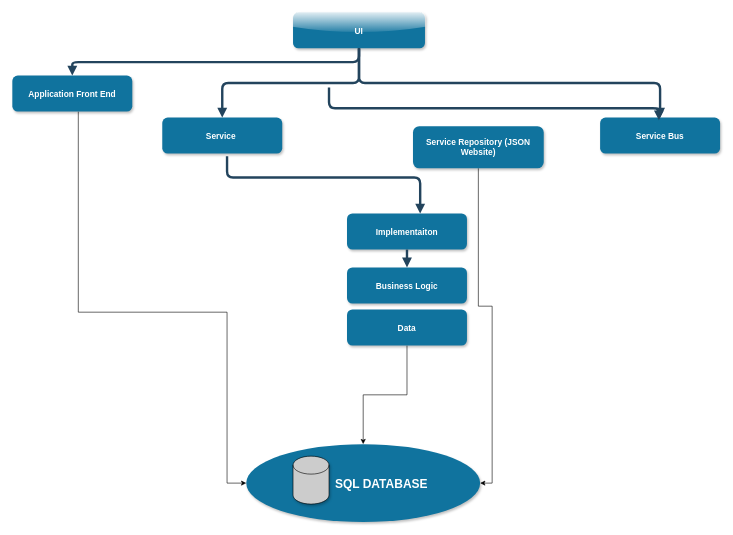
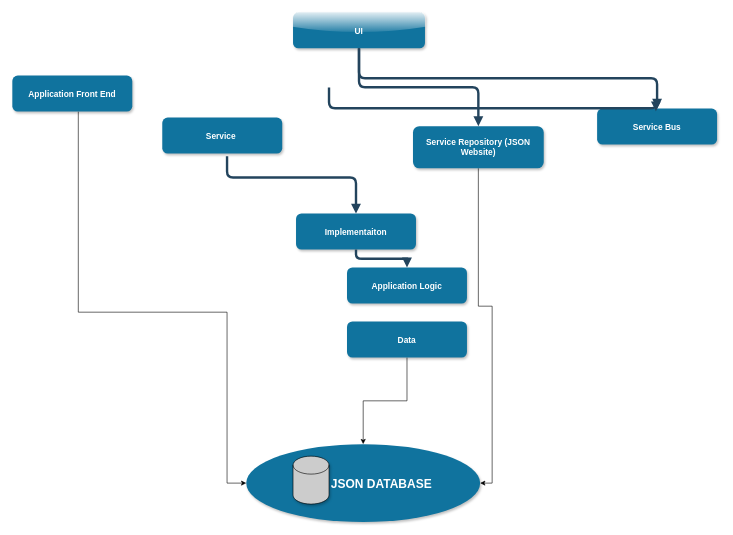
(212, 62) -> none
(280, 83) -> (431, 87)
(660, 136) -> (657, 127)
(407, 232) -> (356, 232)
(407, 286) -> (407, 286)
(407, 328) -> (407, 340)
(363, 483) -> (363, 483)
